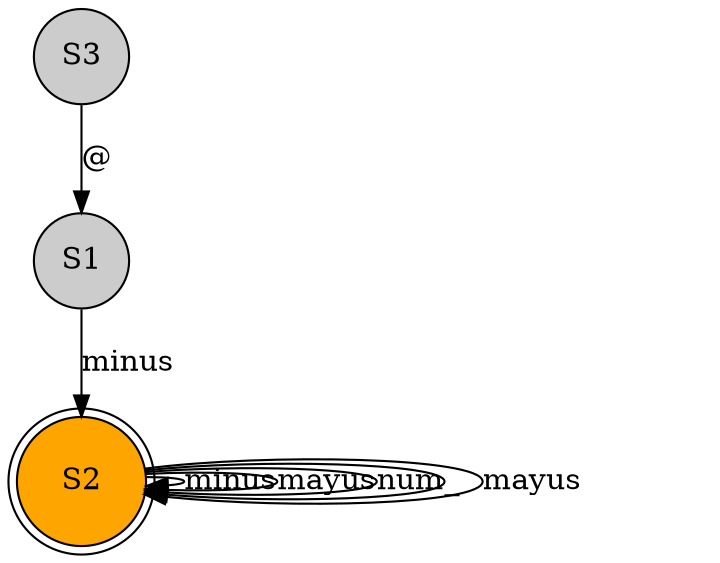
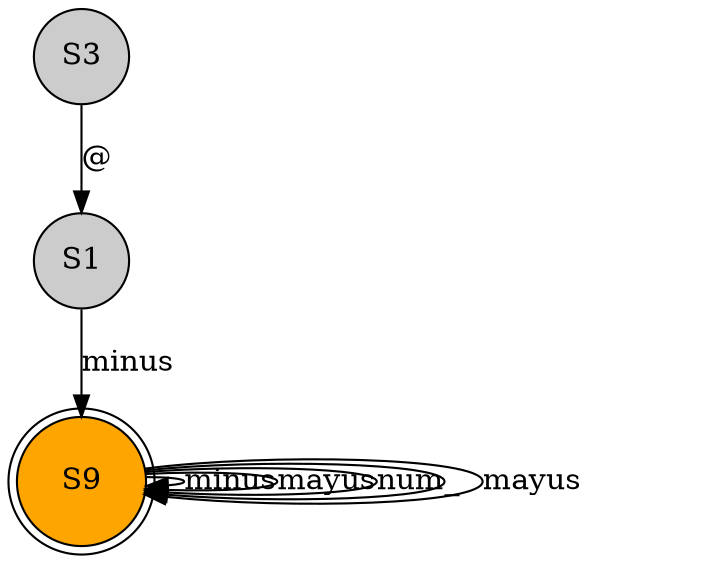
(81, 482) -> (81, 482)
